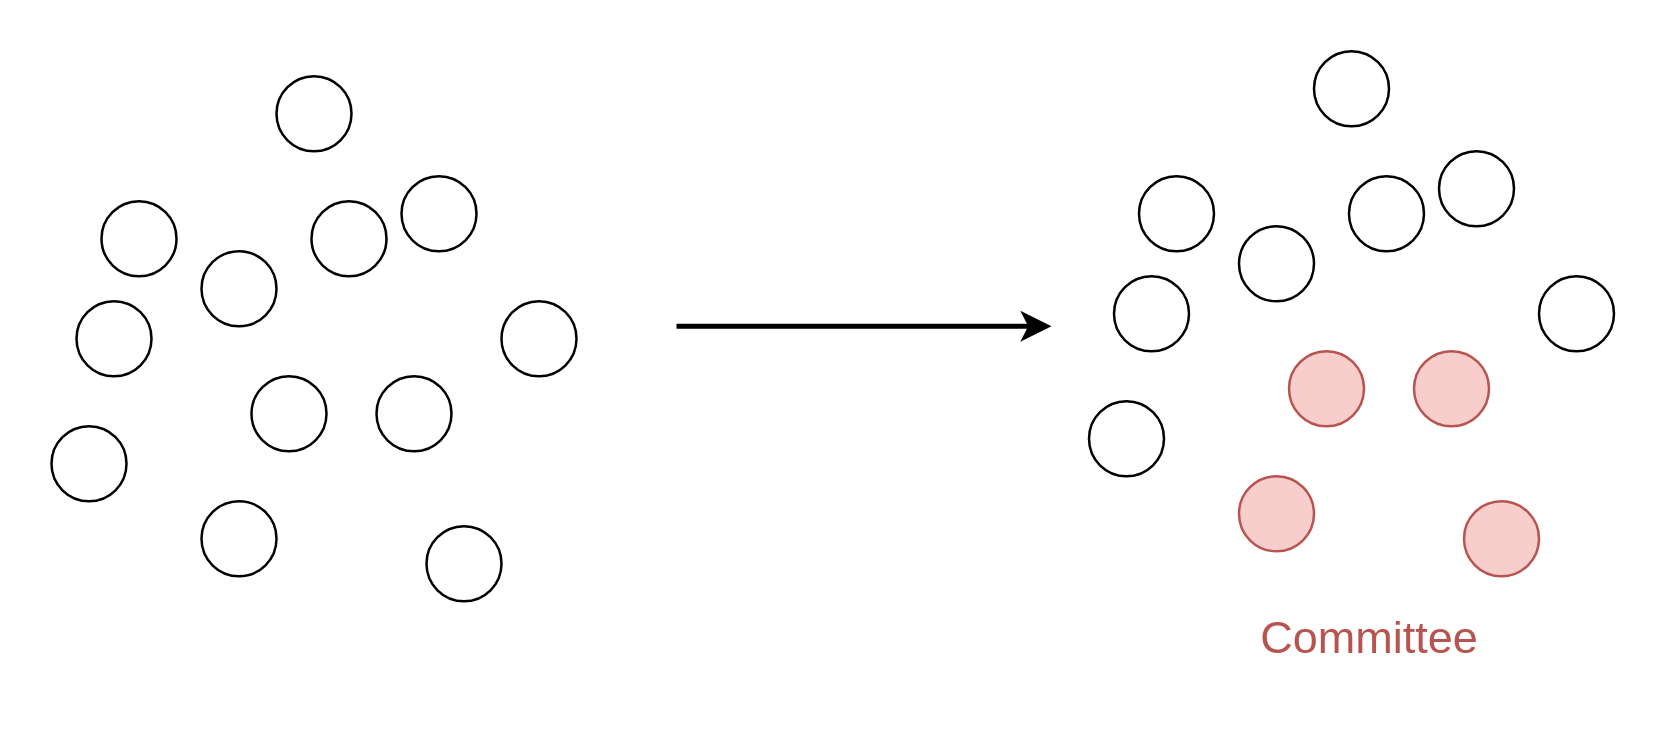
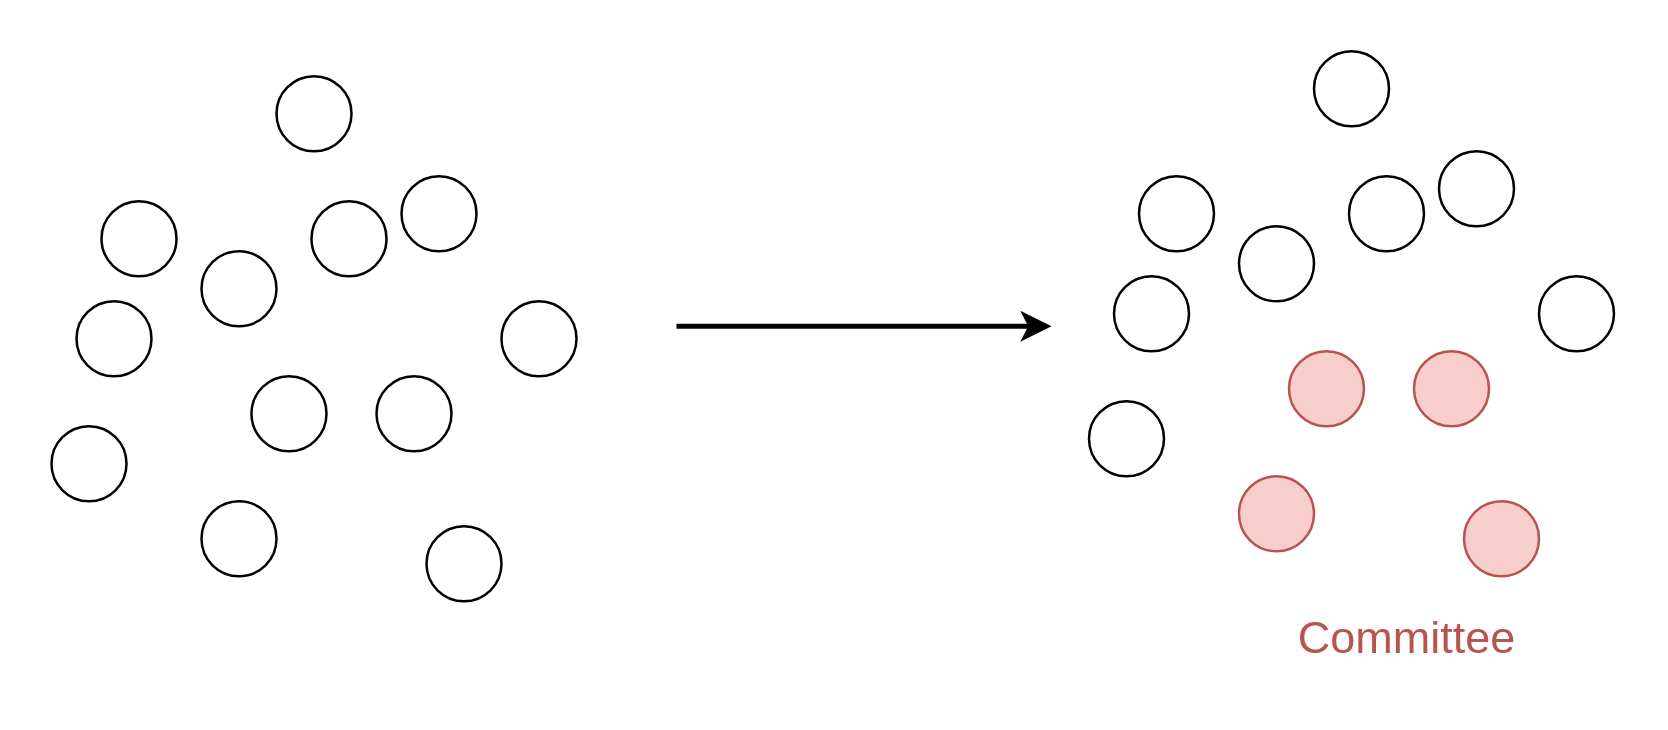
(1370, 639) -> (1408, 639)
